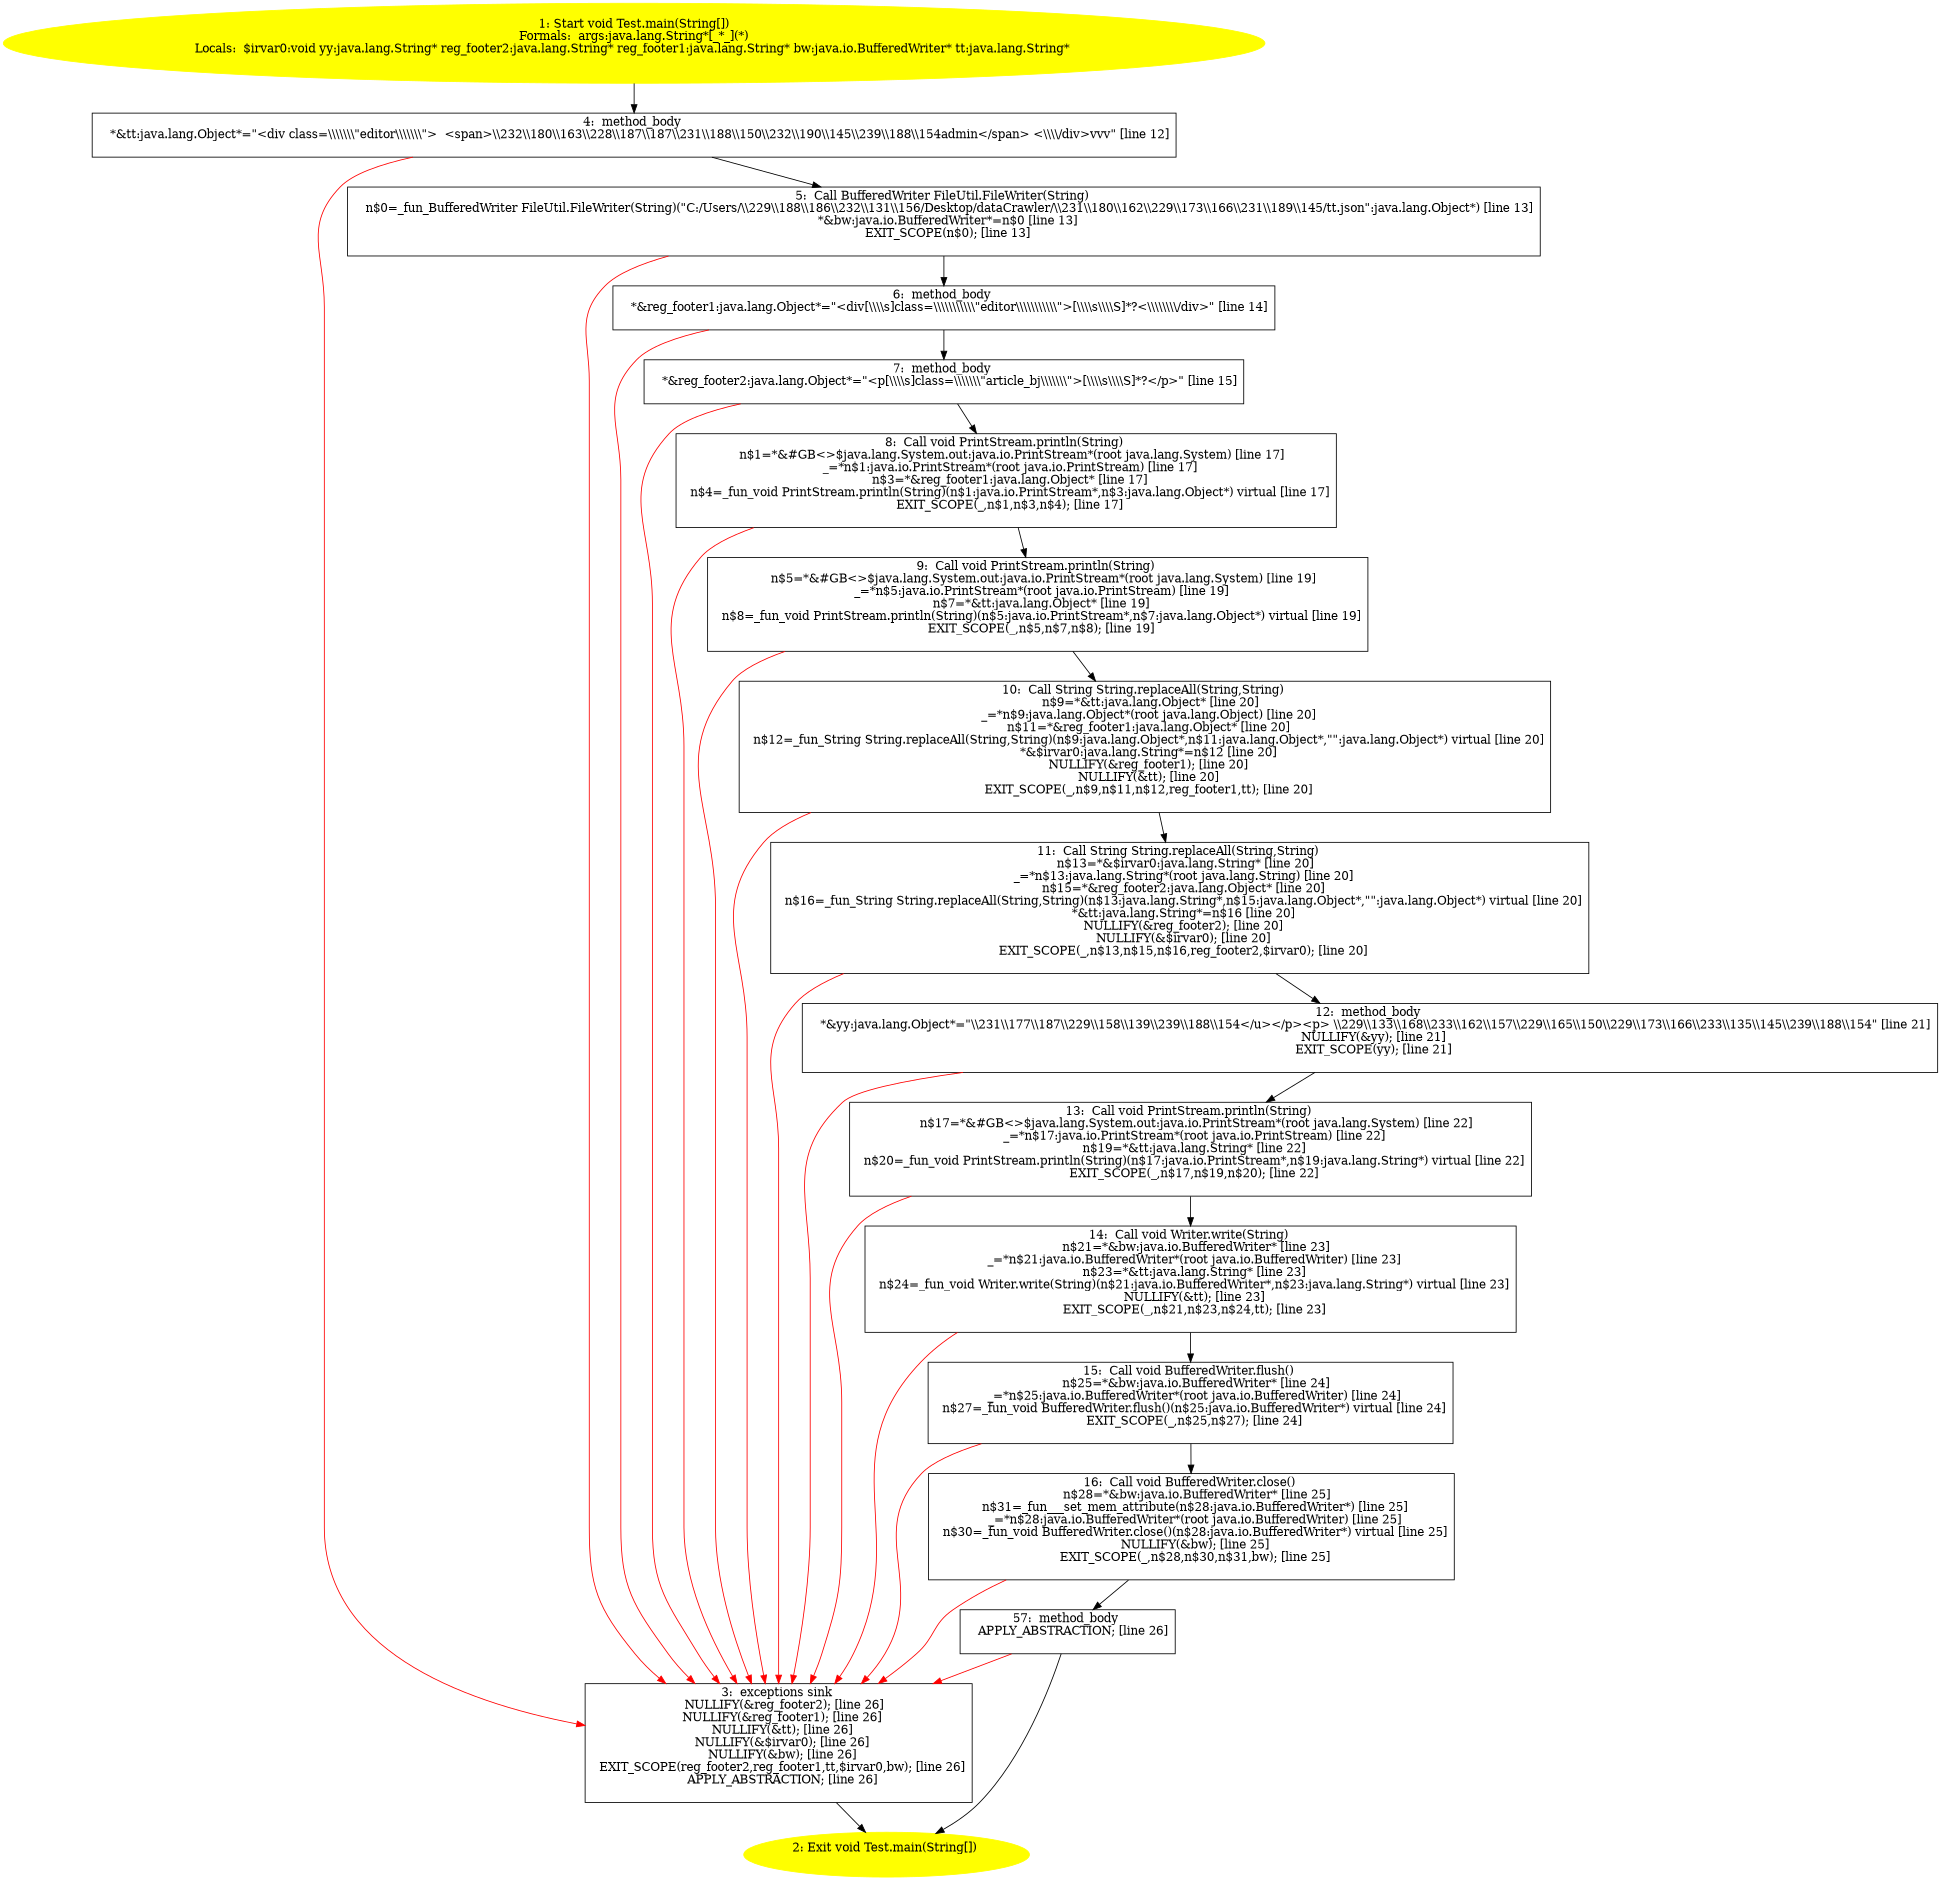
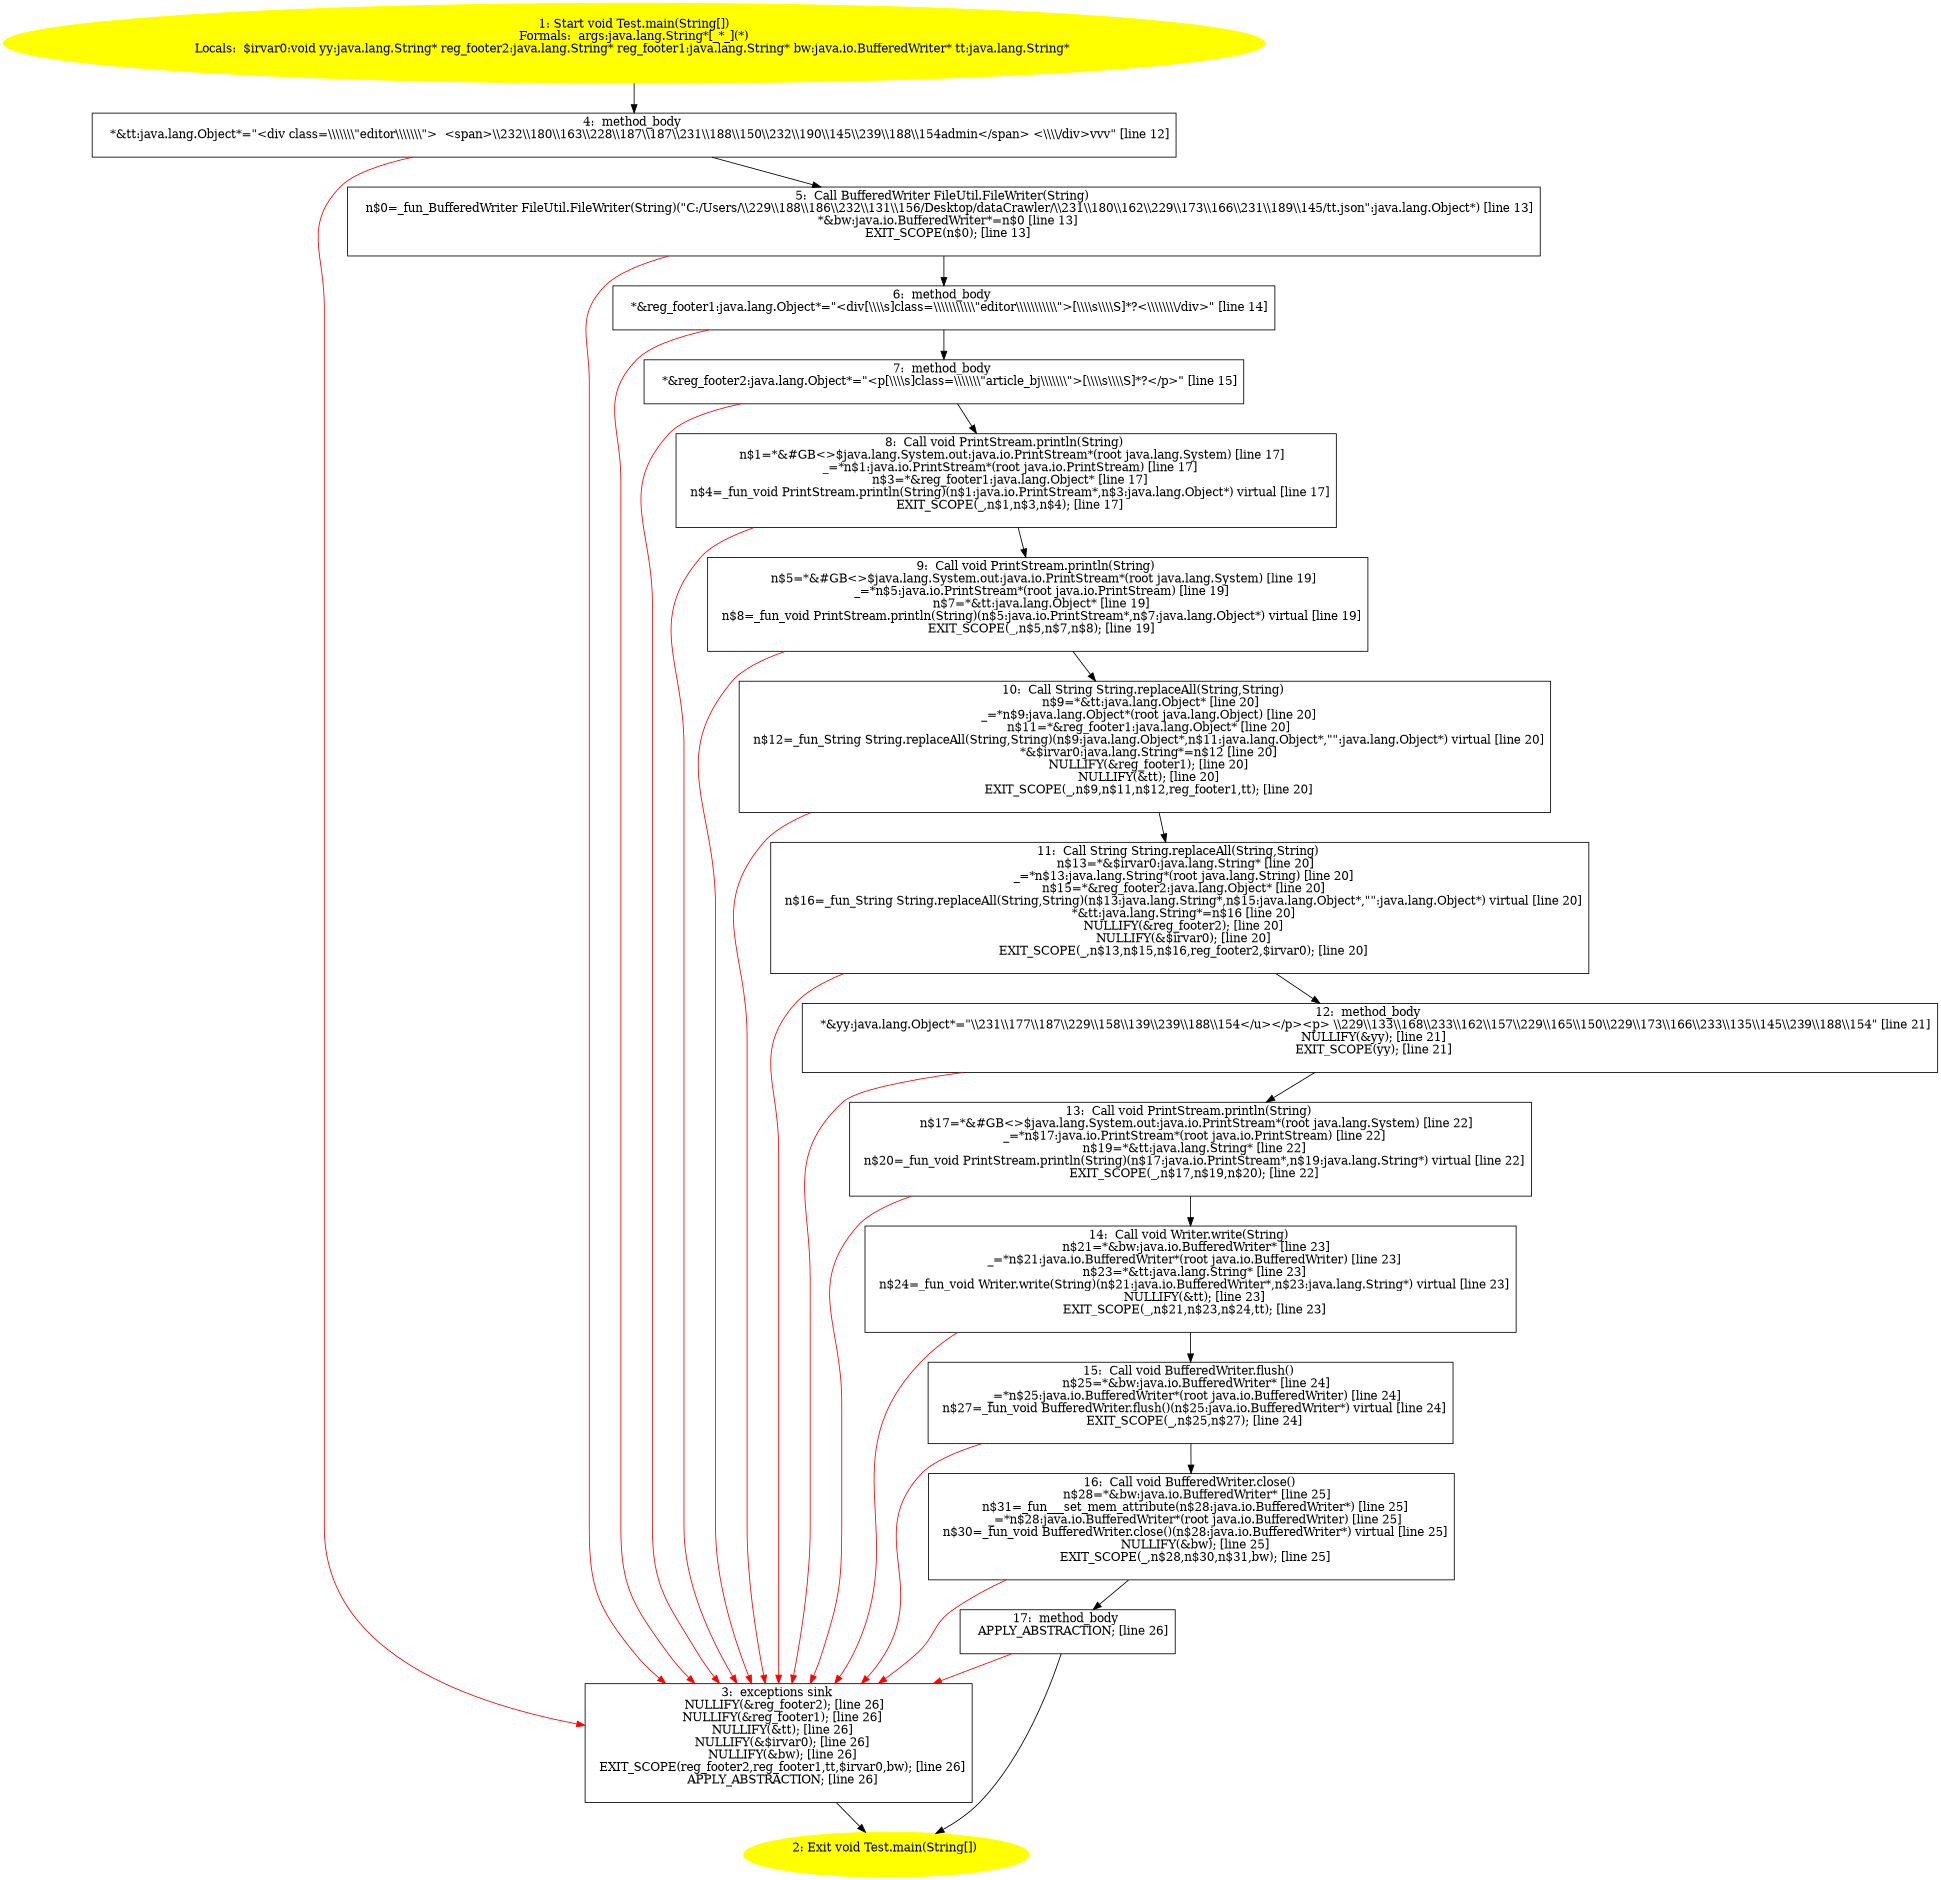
(1068, 1632) -> (1068, 1632)
